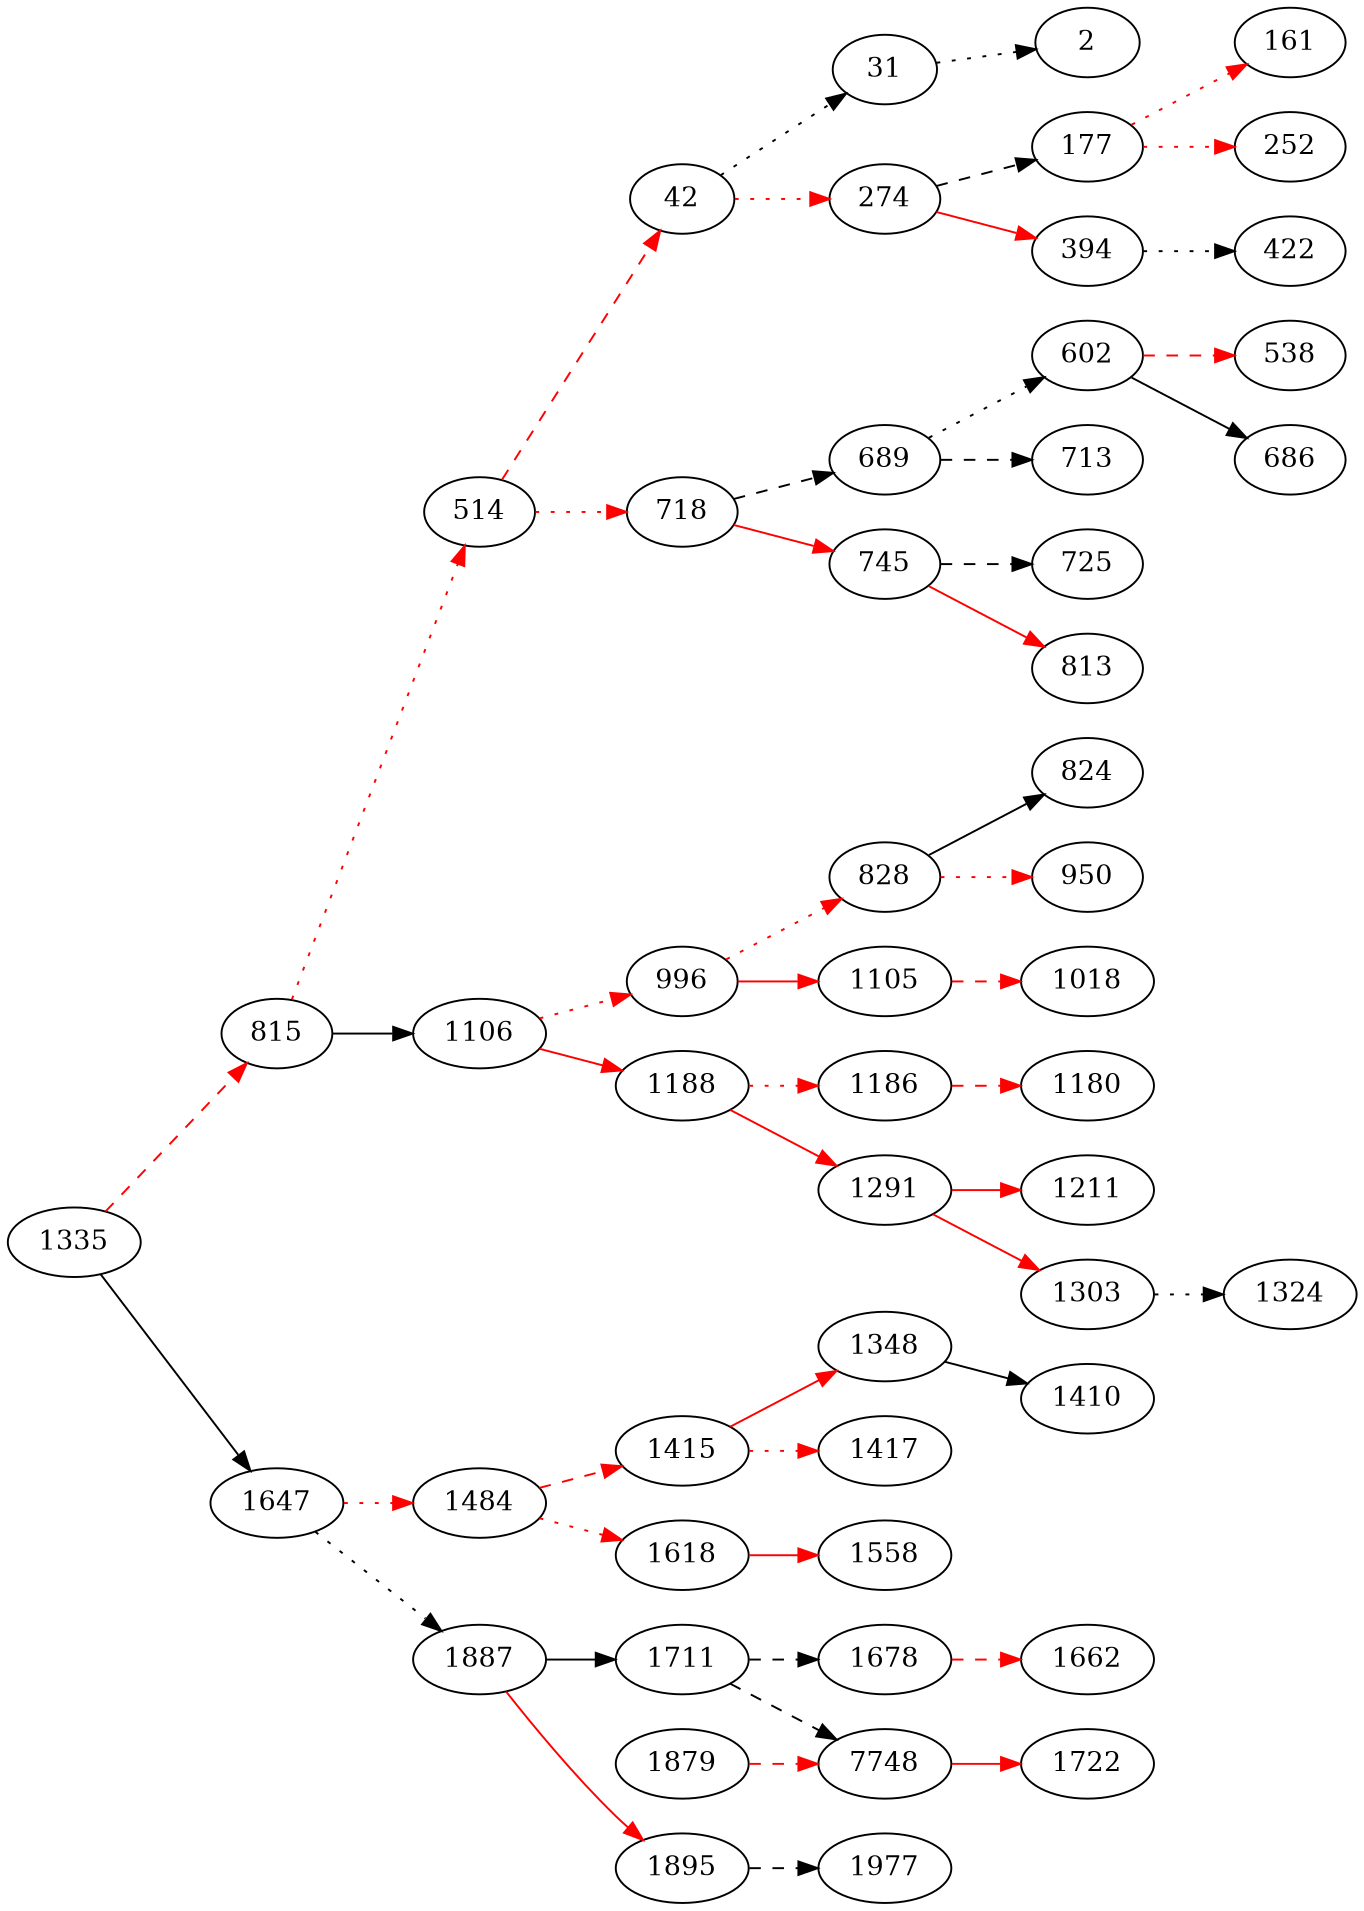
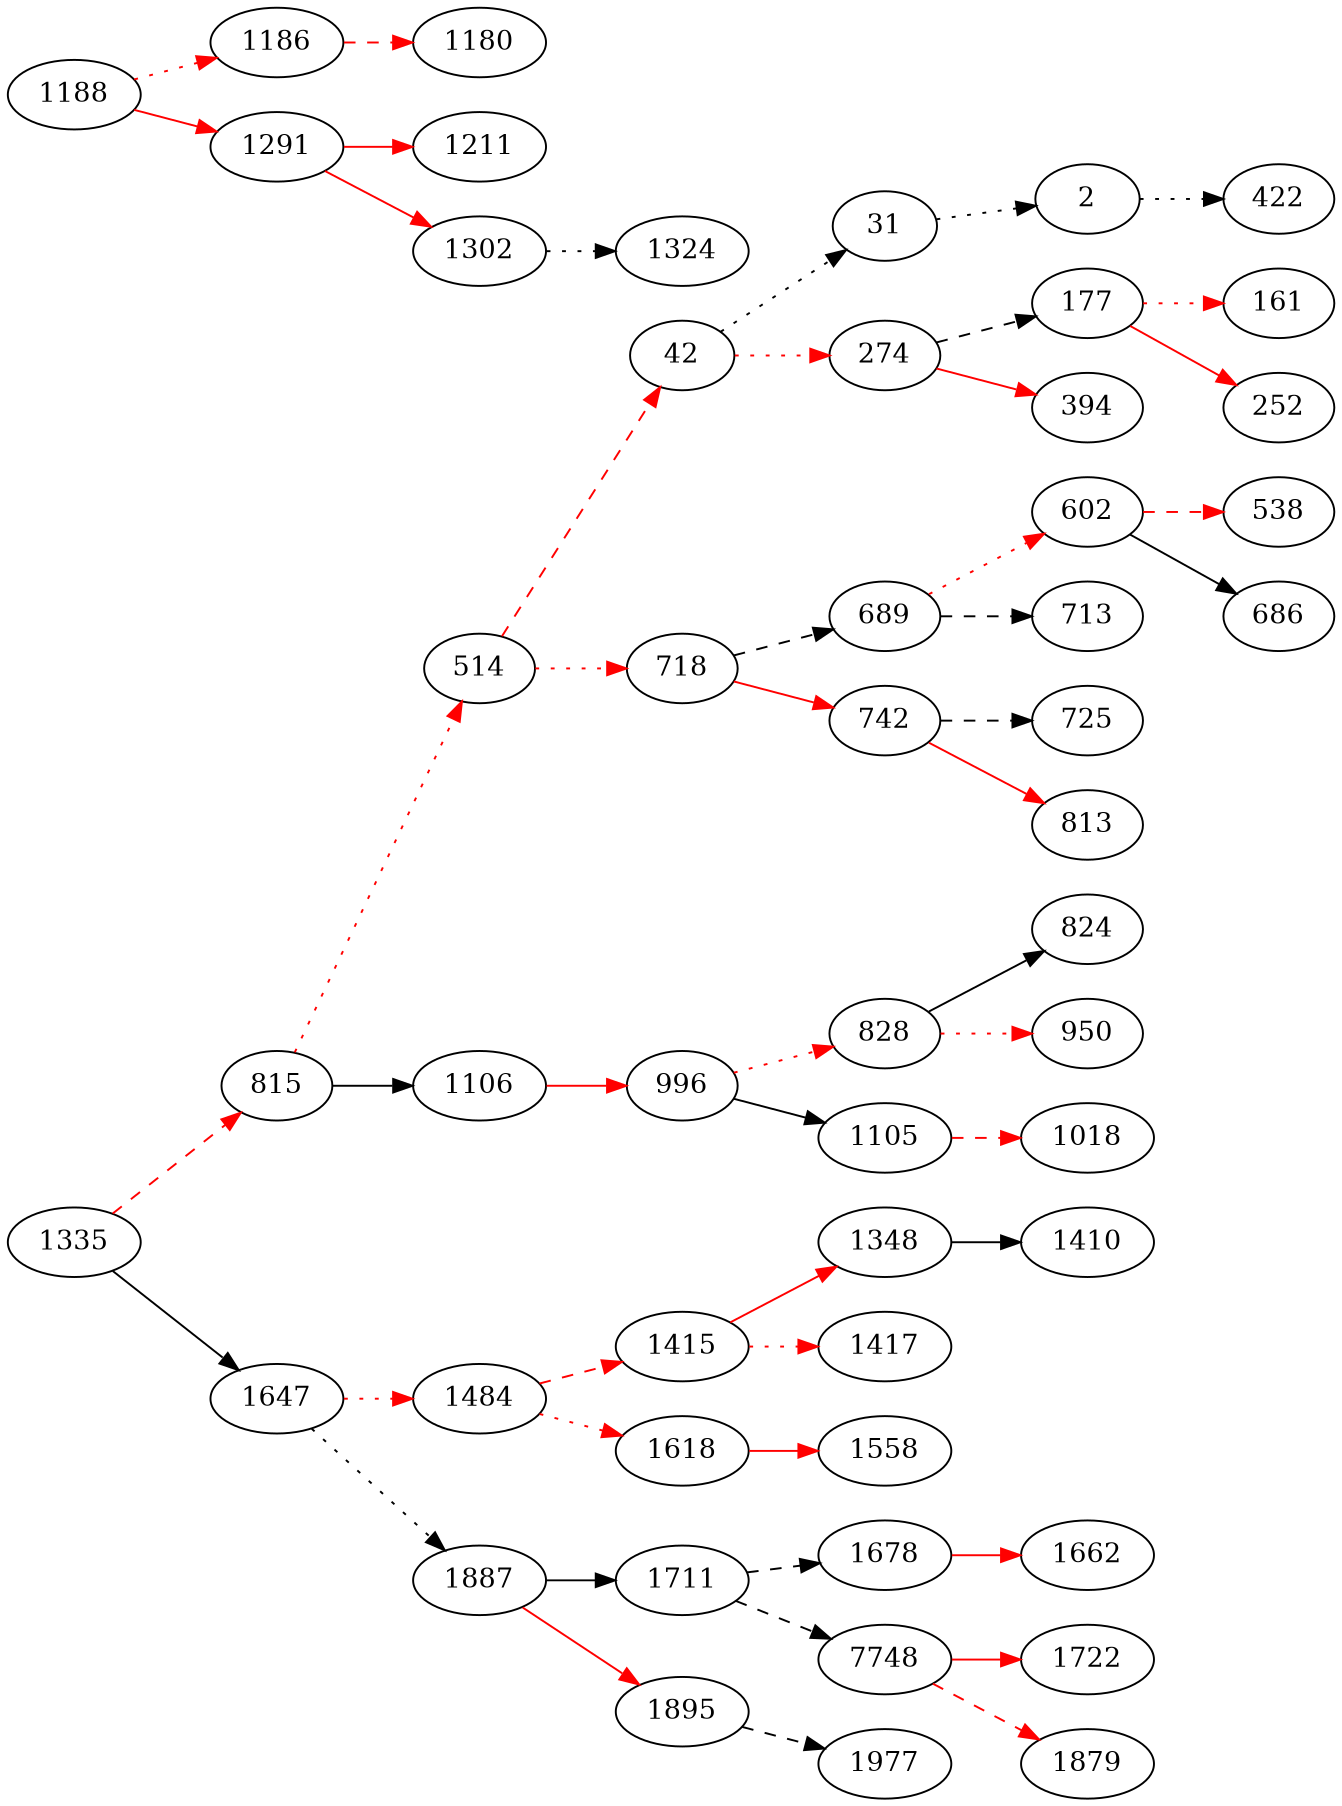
(1179, 147) -> (1175, 351)
(1179, 251) -> (1172, 199)
(978, 412) -> (978, 569)
(885, 564) -> (885, 721)
(768, 981) -> (770, 1108)
(576, 1009) -> (577, 1086)
(571, 1057) -> none
(1088, 1294) -> (480, 251)
(976, 1660) -> (976, 1555)
(774, 1764) -> (977, 1707)
